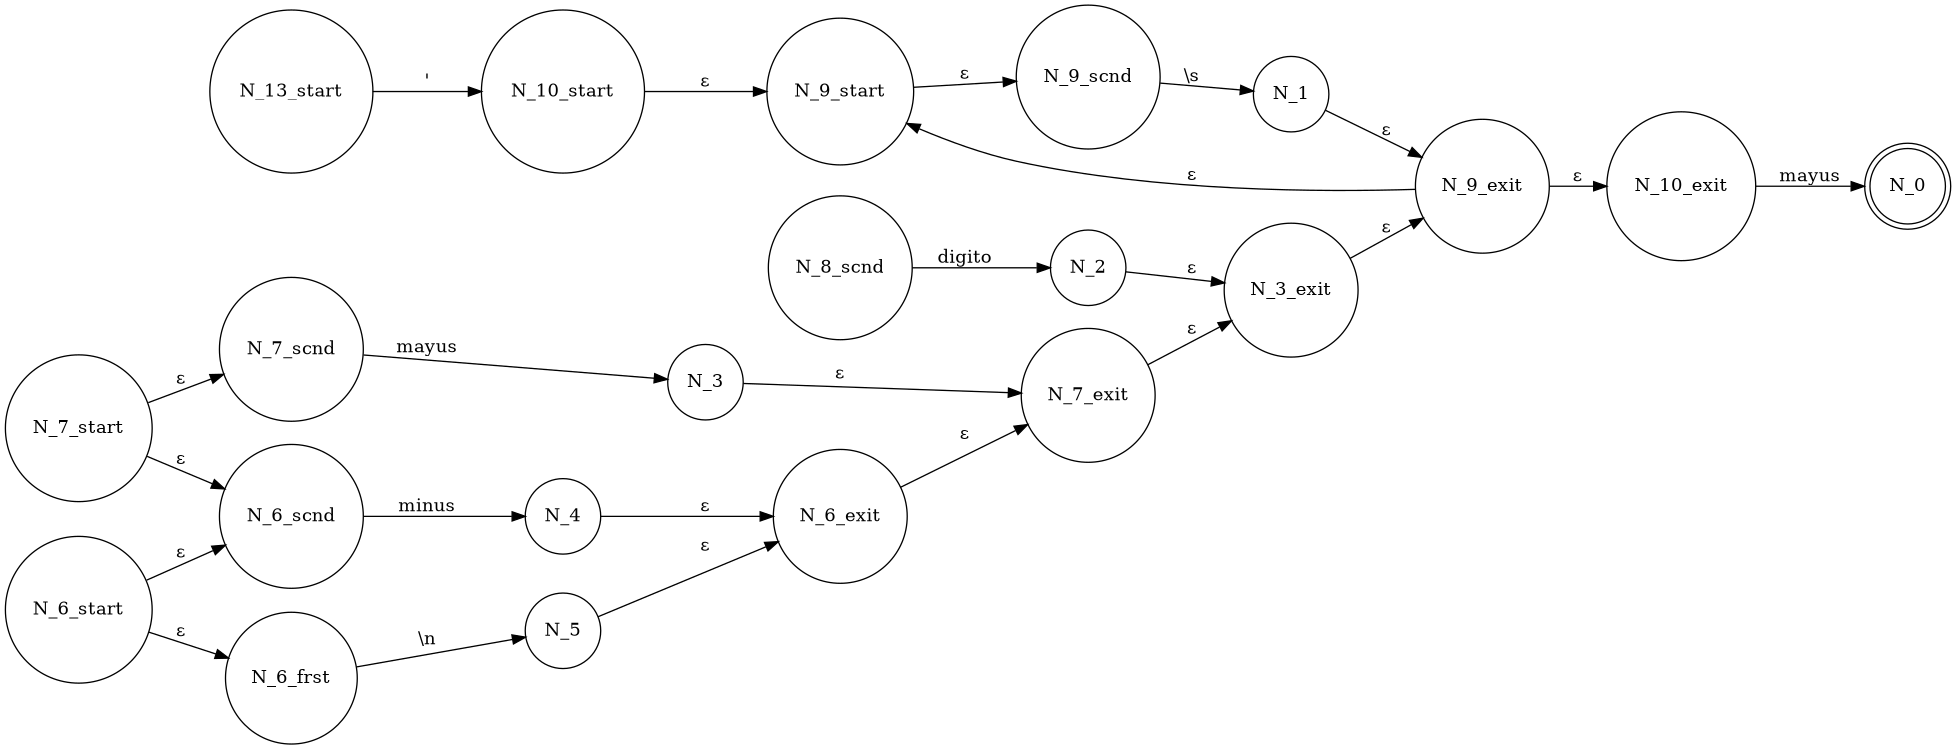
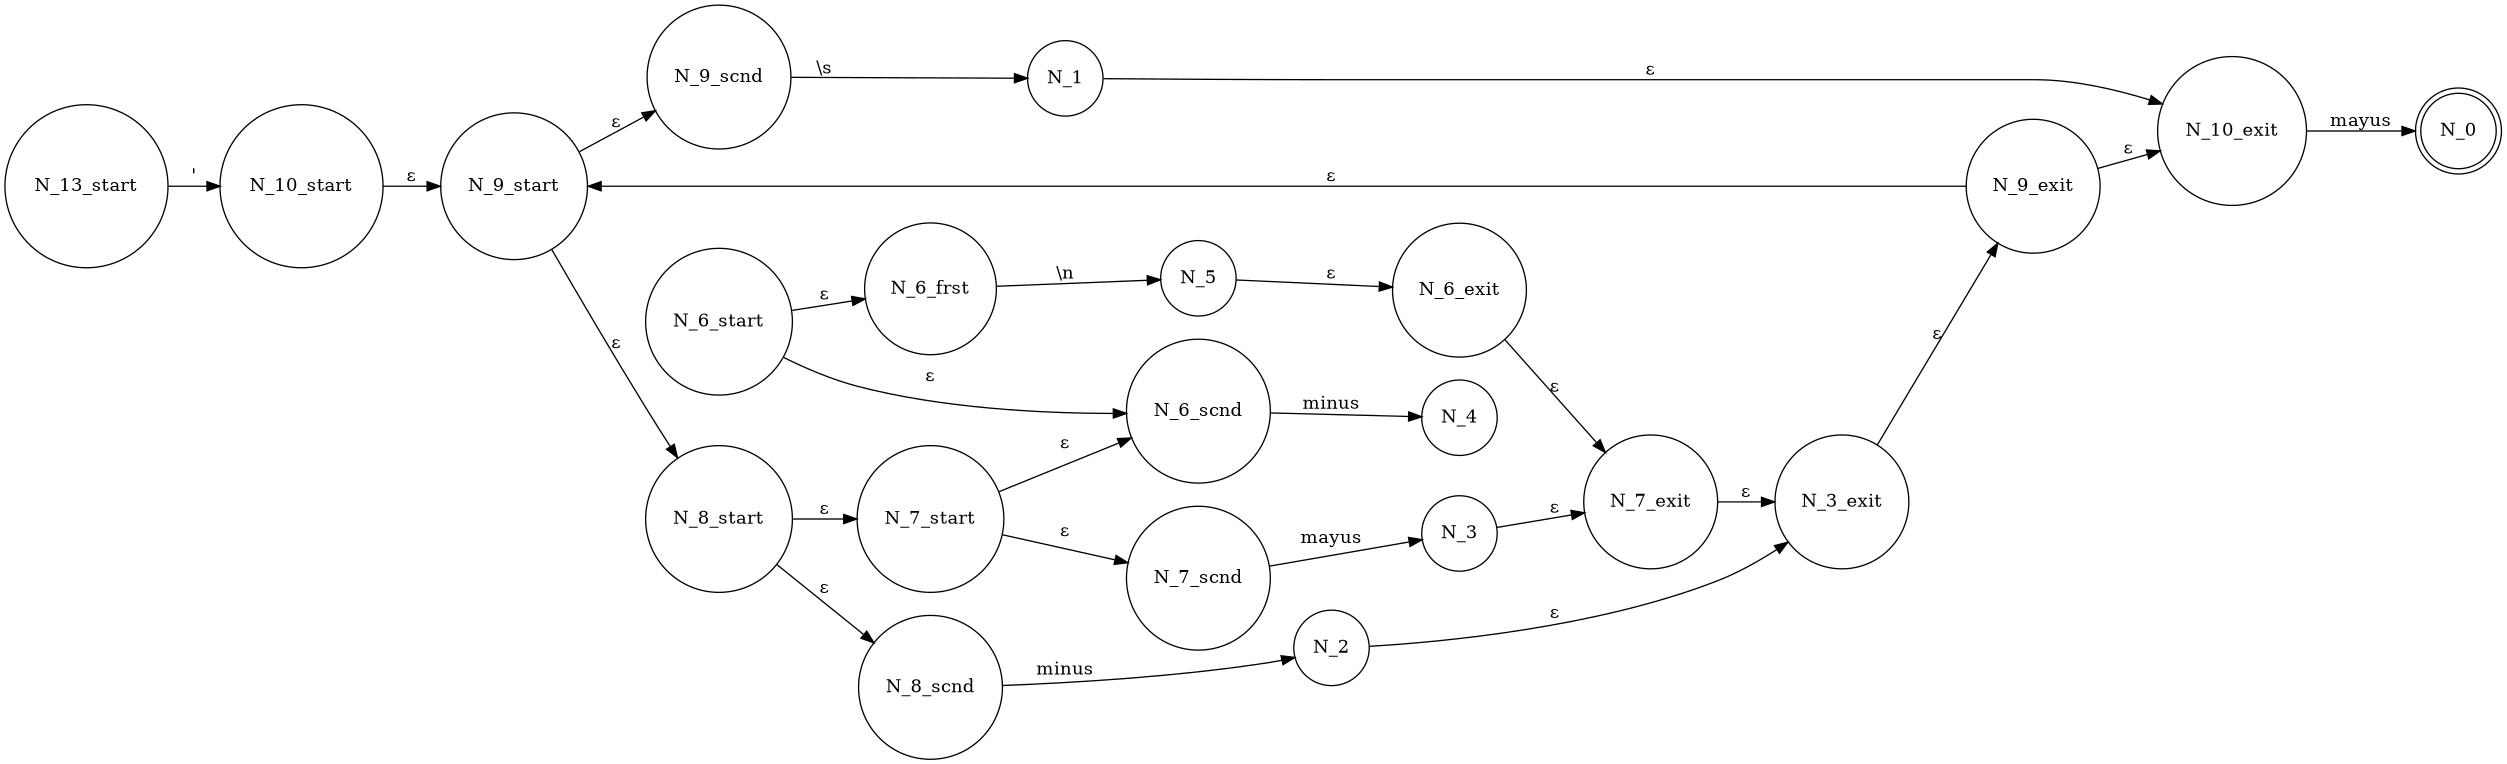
(1368, 131) -> (1628, 80)
(965, 258) -> (1065, 670)
(680, 516) -> none
none -> (719, 519)
